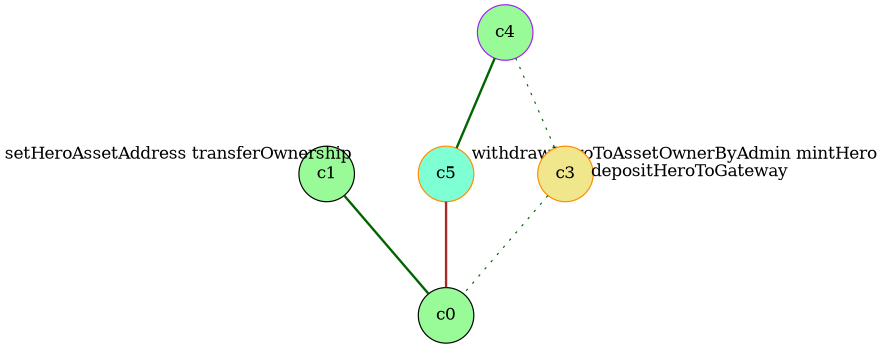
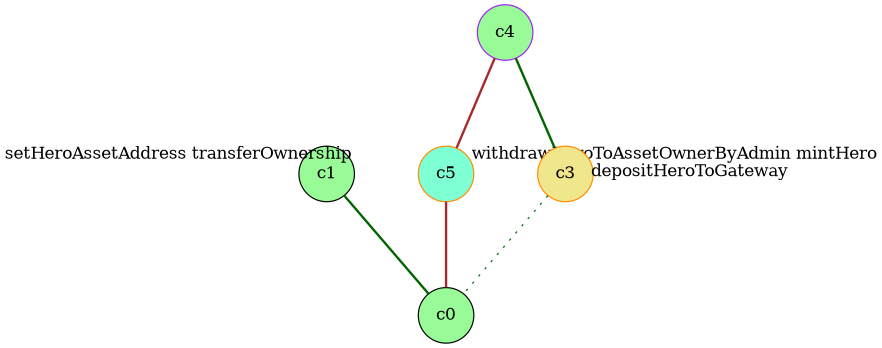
(476, 103) -> (476, 103)
(535, 103) -> (535, 103)
